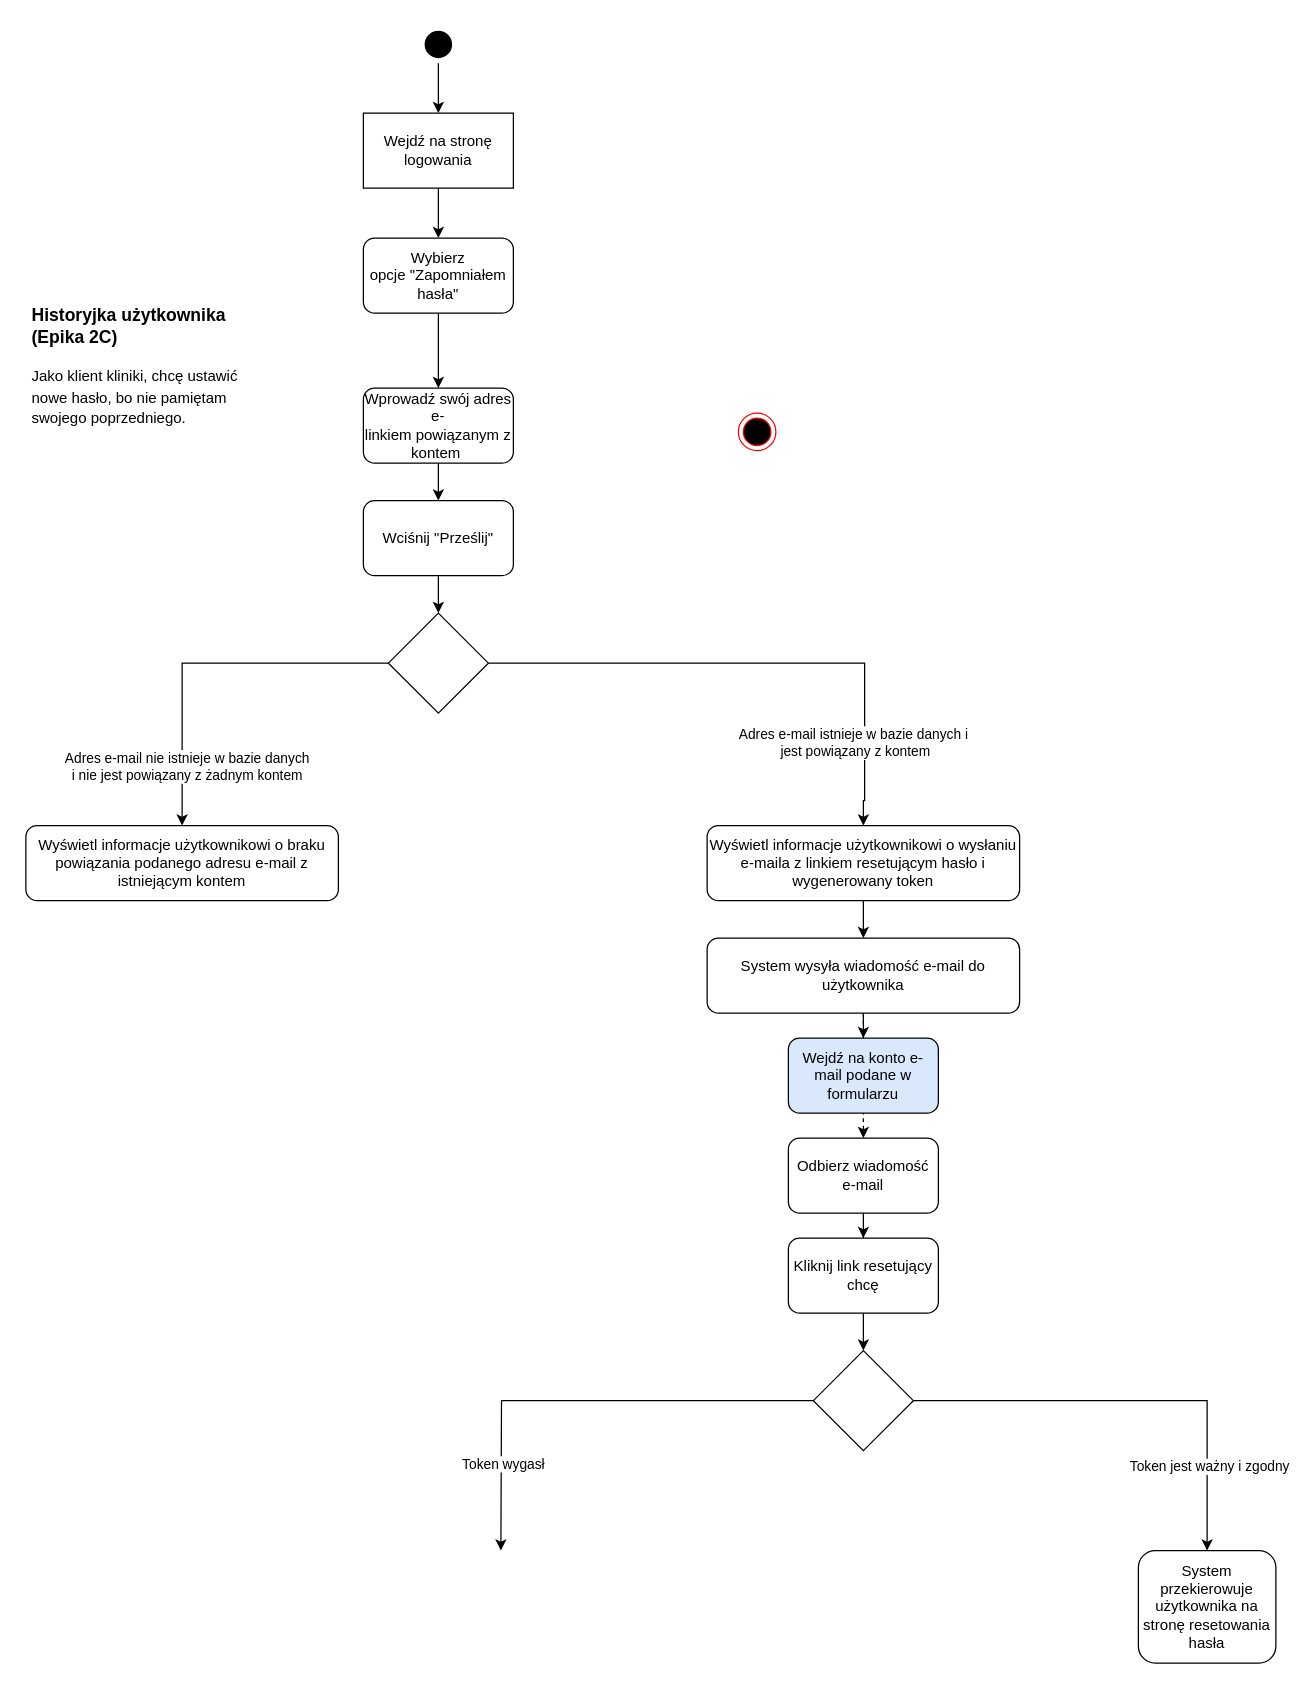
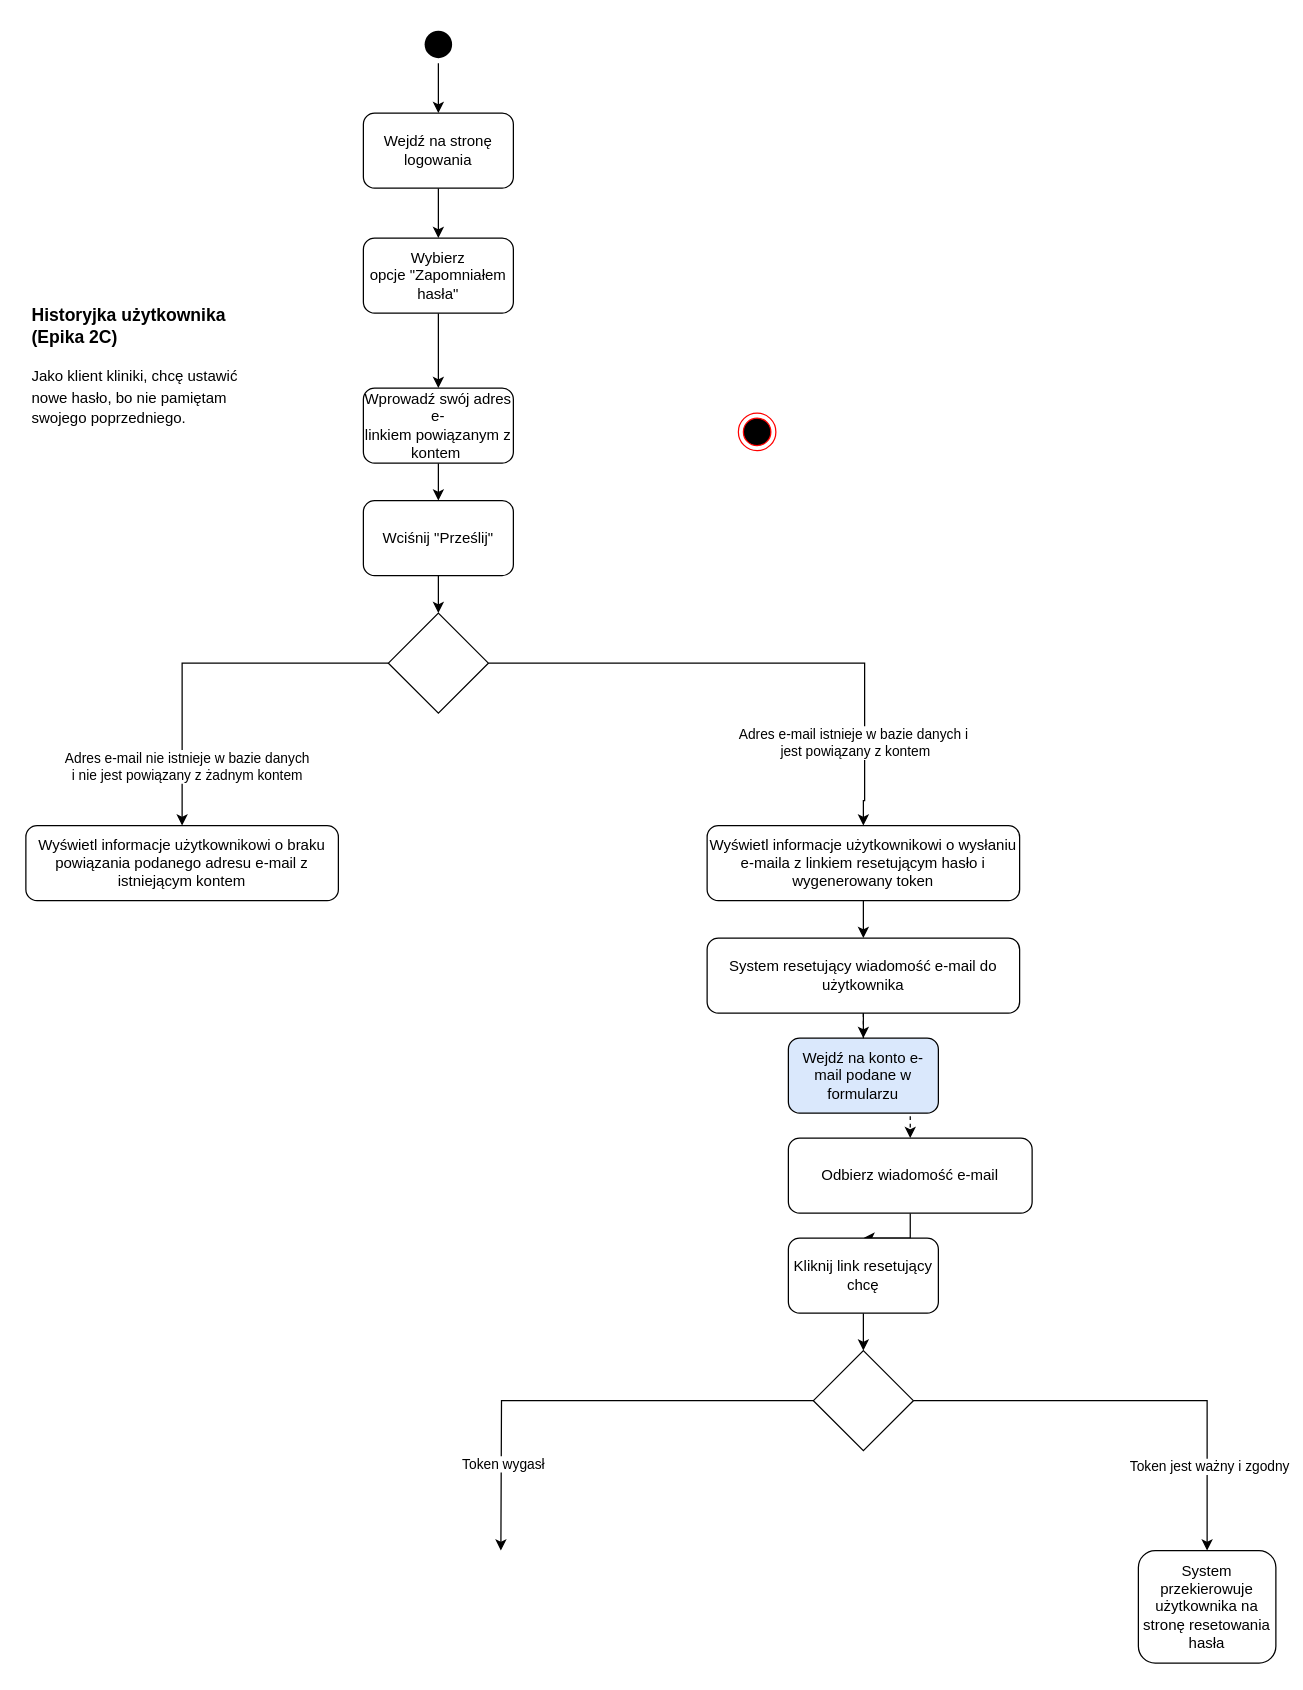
(438, 151) -> (438, 151)
(863, 976) -> (863, 976)
(863, 1176) -> (910, 1176)
